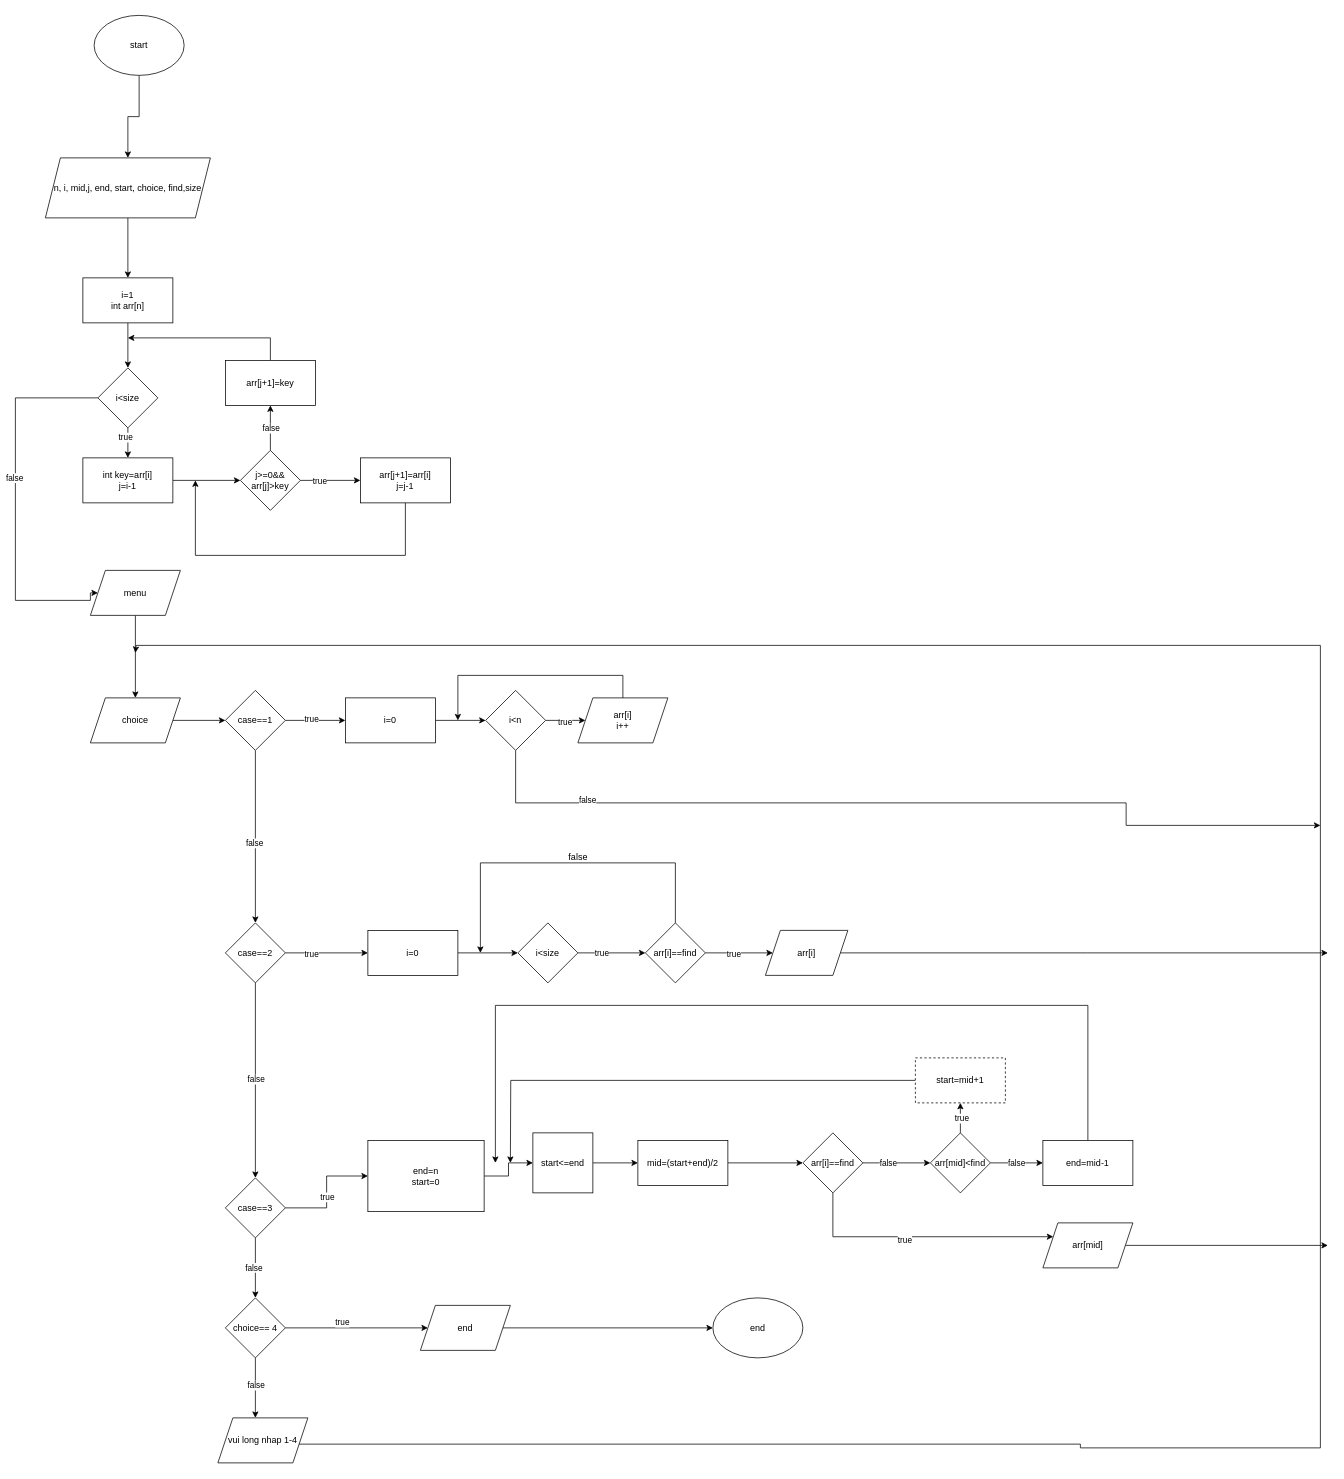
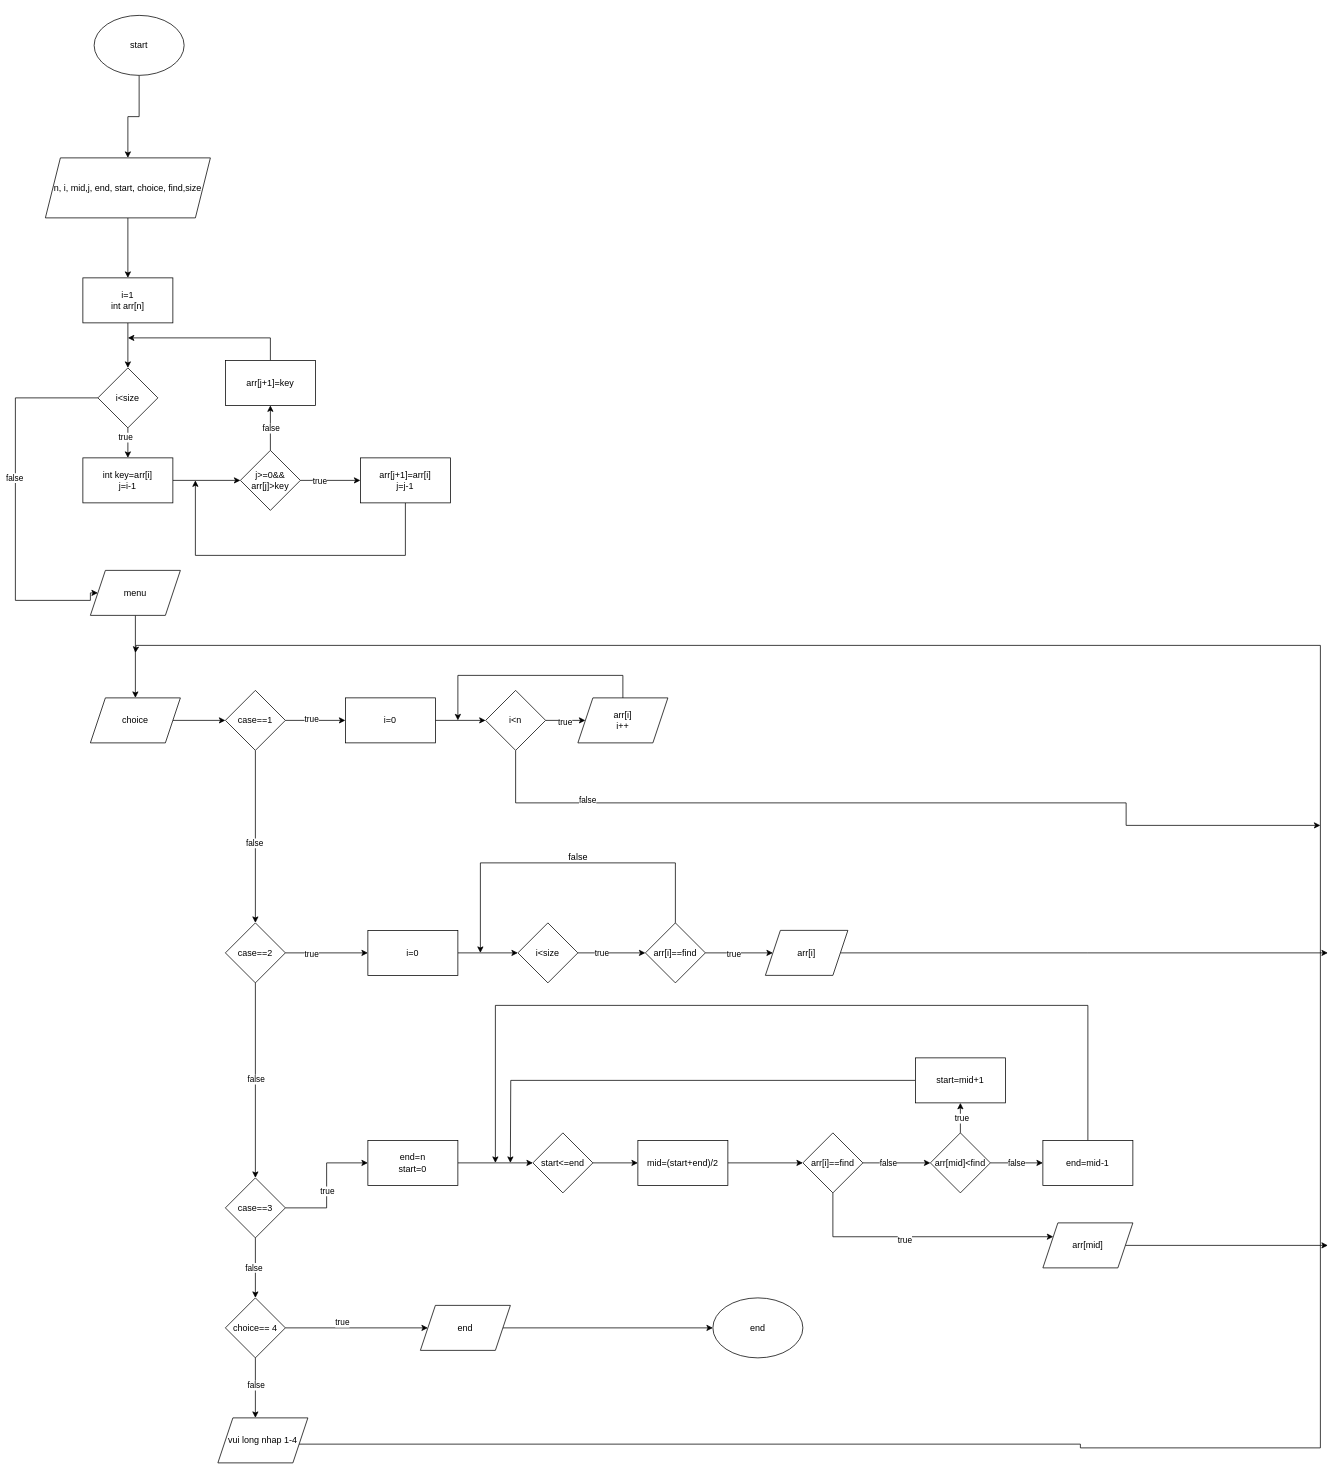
(960, 1080) -> (960, 1080)
(563, 1163) -> (563, 1163)
(426, 1176) -> (413, 1163)
